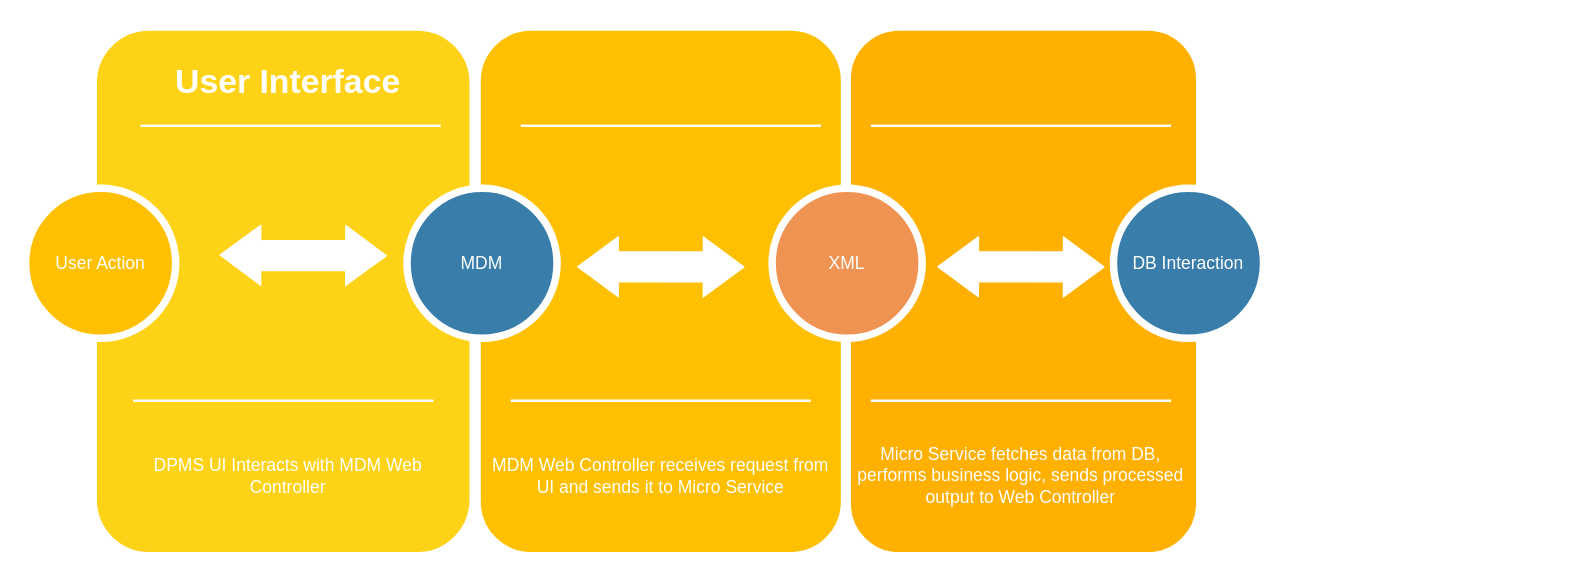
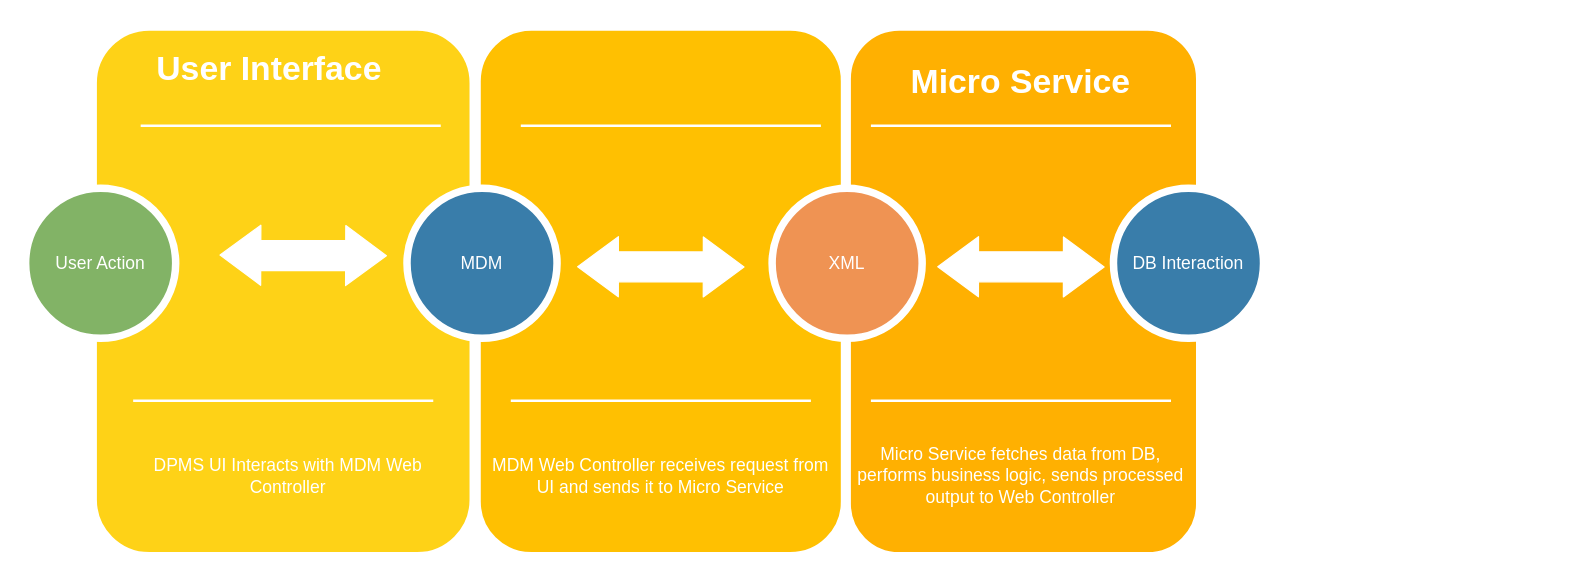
(288, 82) -> (269, 69)
none -> (1021, 82)
(101, 263) -> (101, 263)
